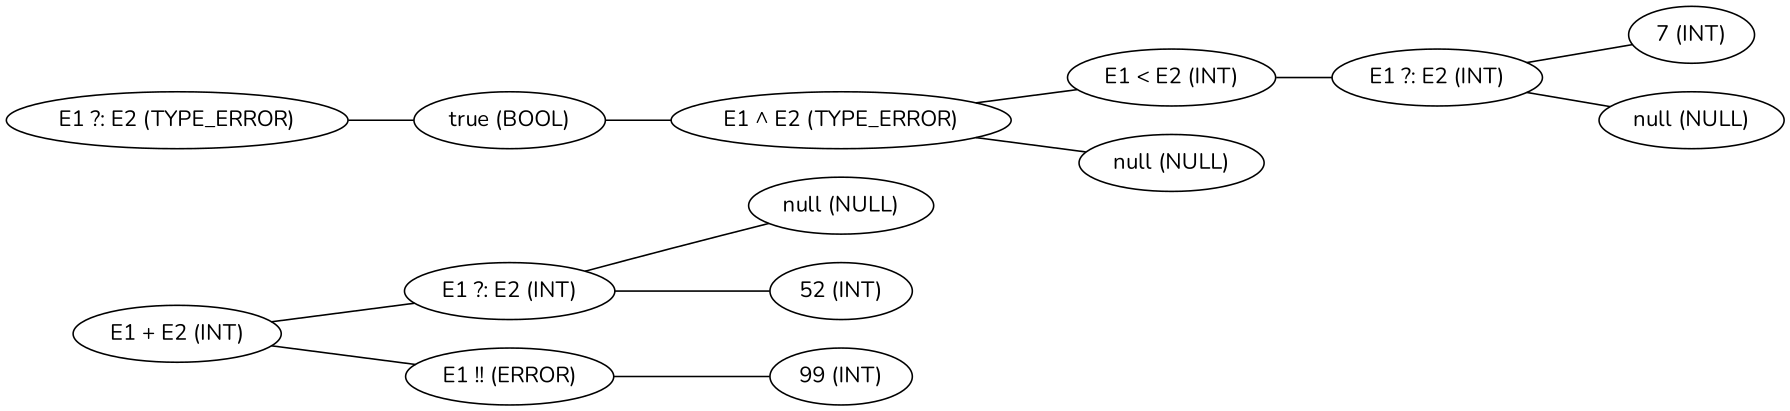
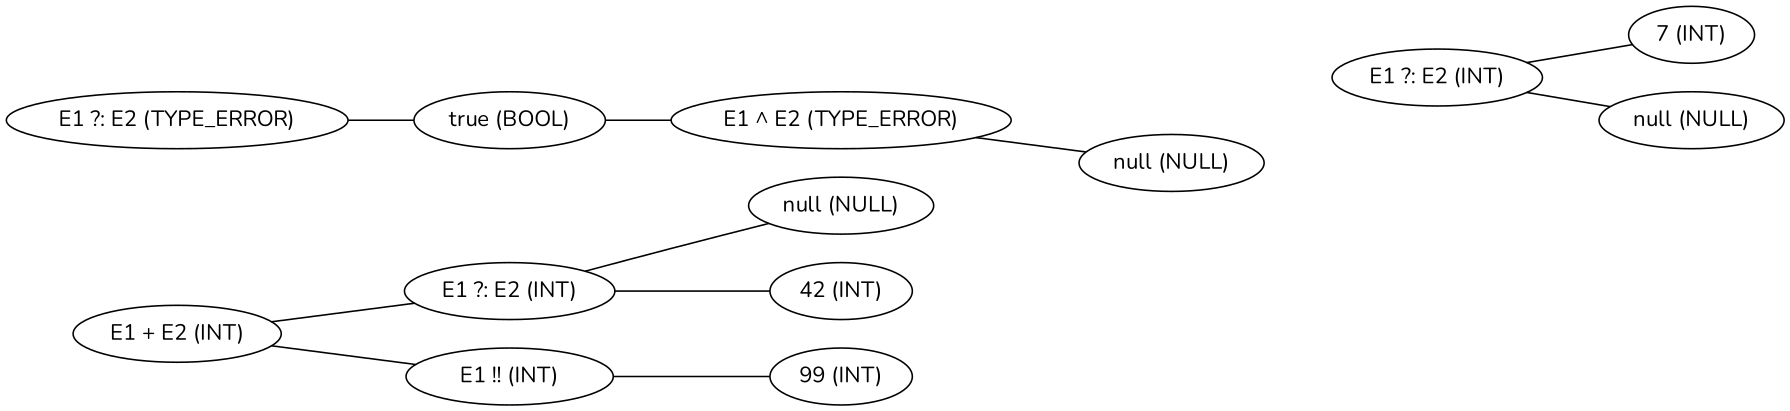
(1172, 78) -> none
(841, 291) -> (841, 291)
(510, 377) -> (510, 377)
